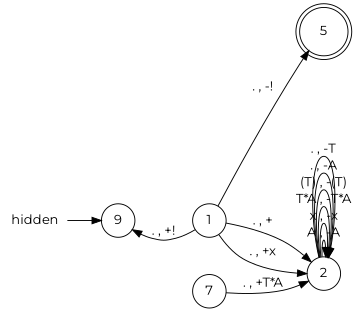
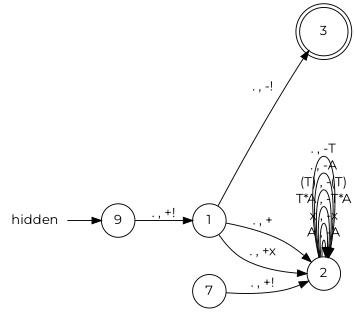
(324, 32) -> (324, 32)
(168, 240) -> (159, 221)
(263, 283) -> (263, 283)
